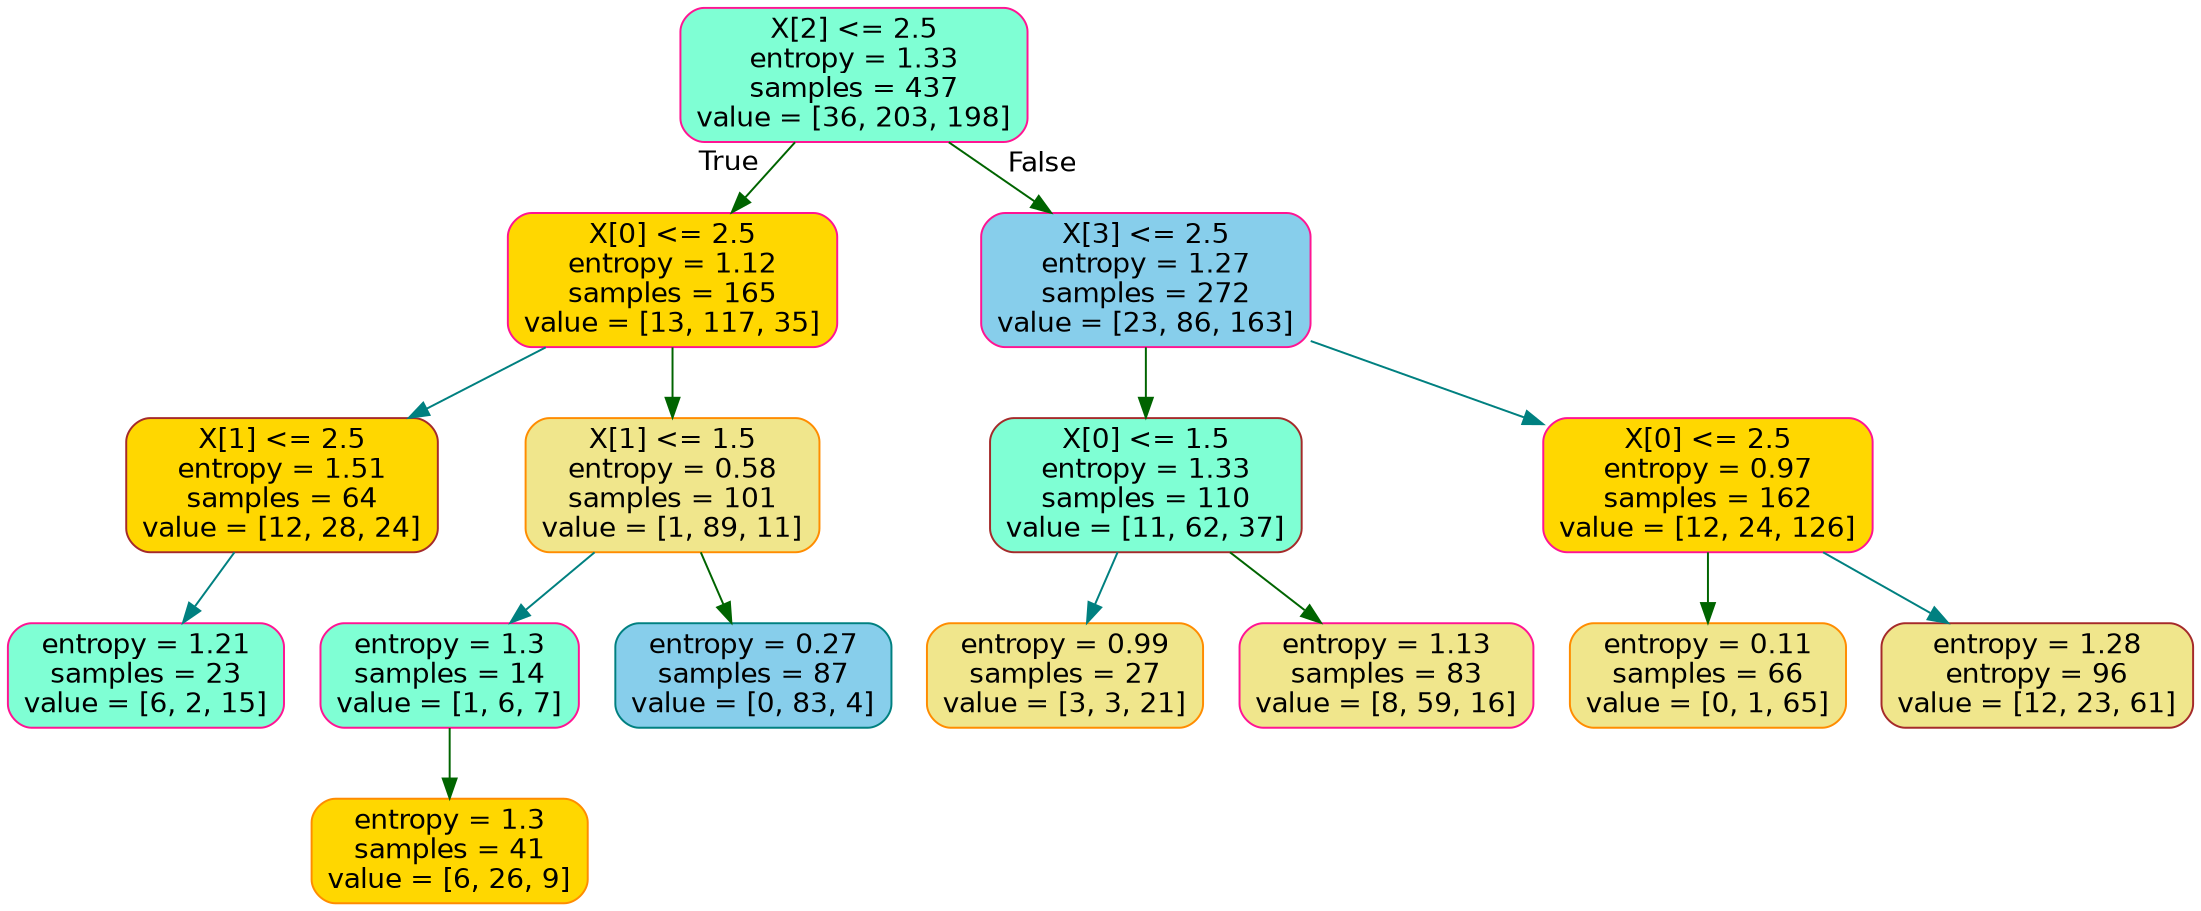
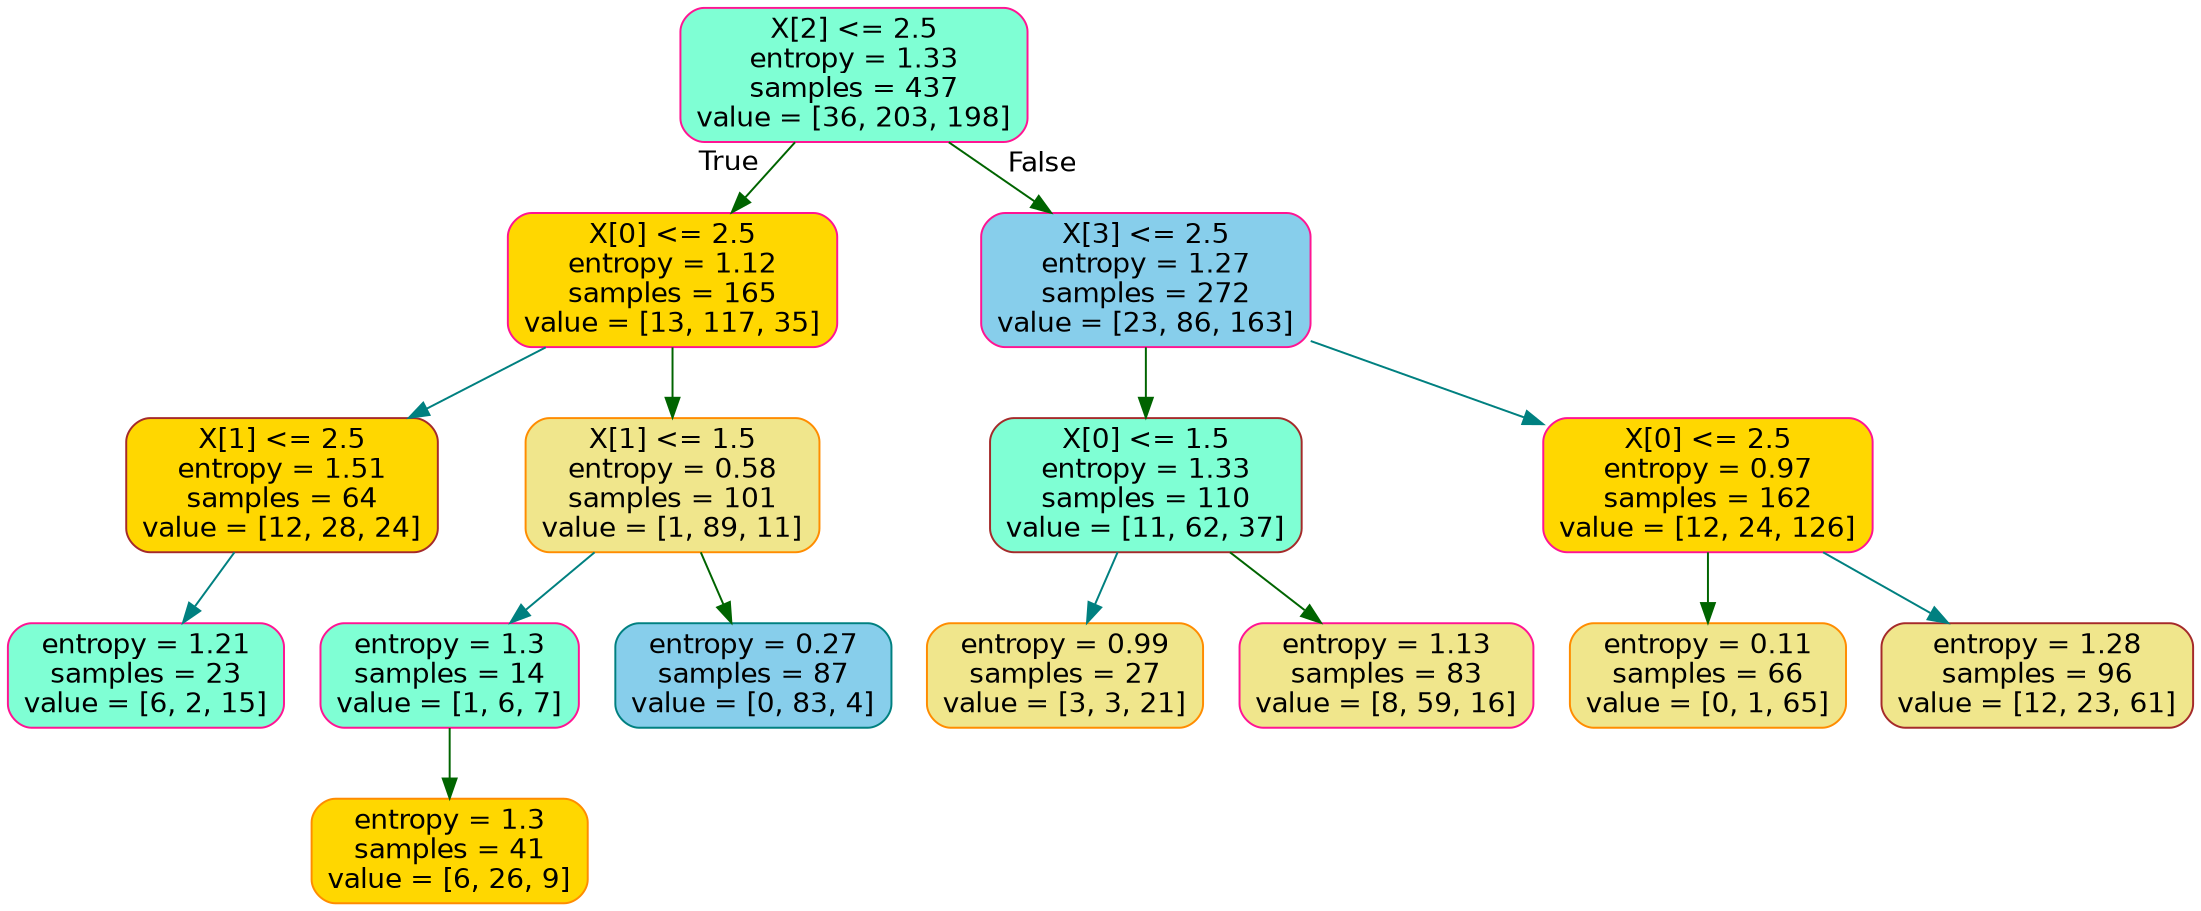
(2037, 675) -> (2037, 675)
